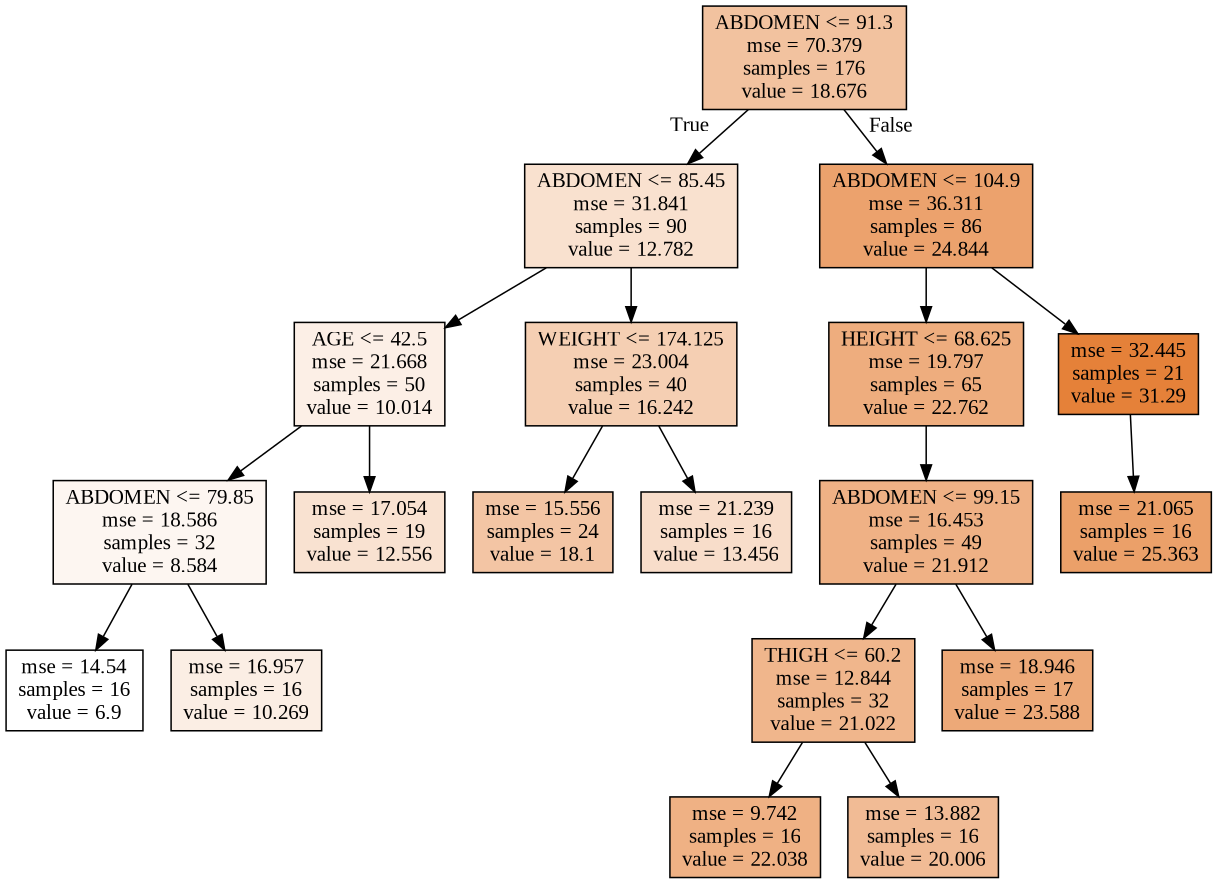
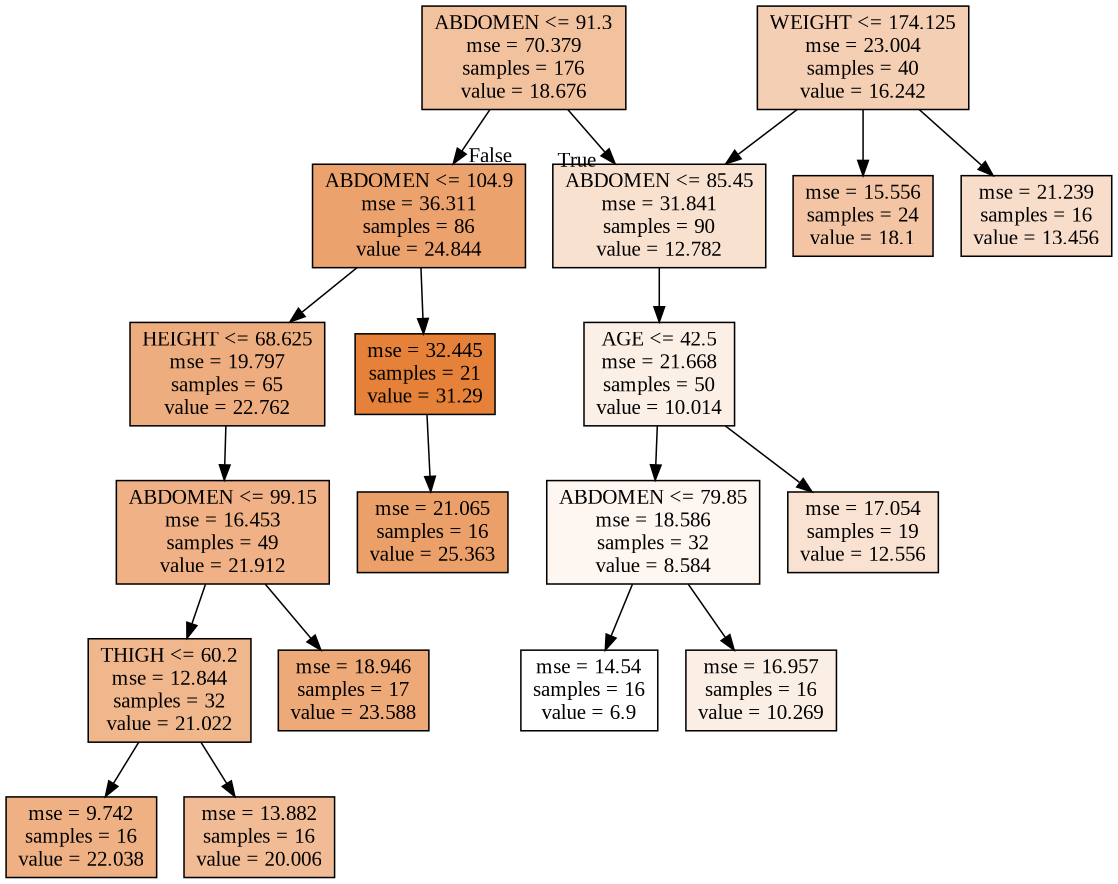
(631, 287) -> (768, 132)
